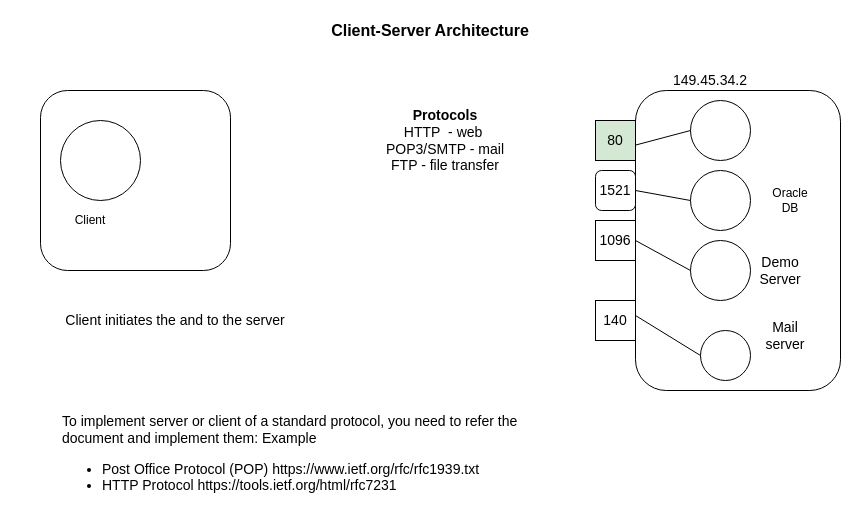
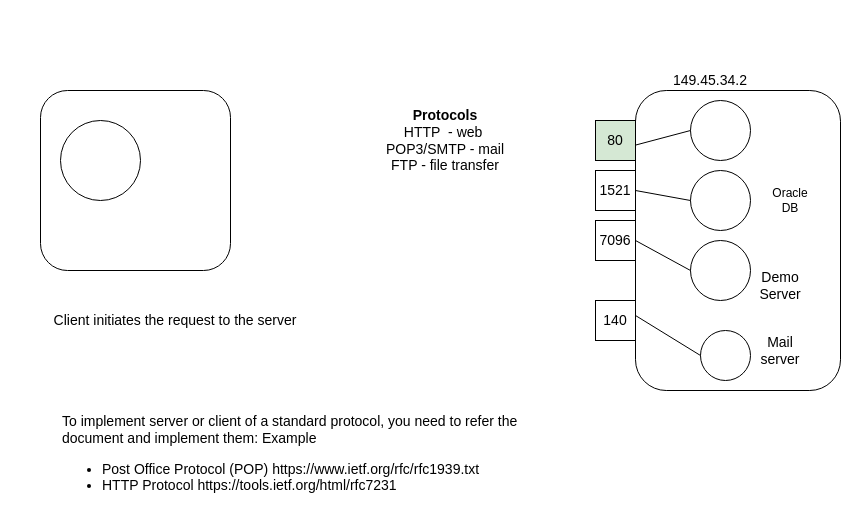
(431, 31) -> none
(616, 191) -> (616, 191)
(91, 221) -> none
(616, 241) -> (616, 241)
(781, 271) -> (781, 286)
(176, 321) -> (176, 321)
(786, 336) -> (781, 351)
